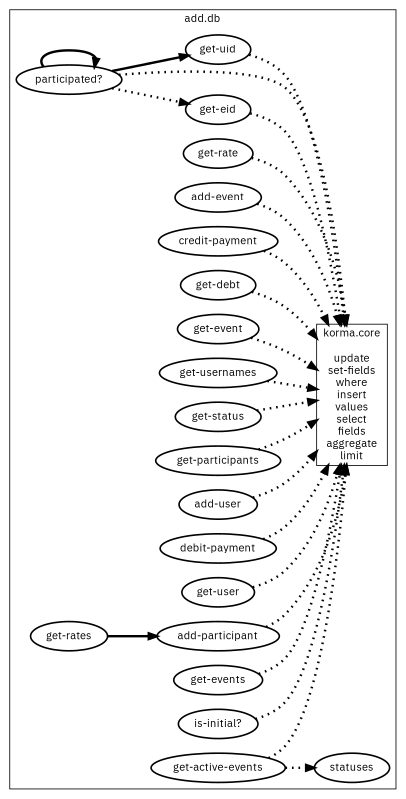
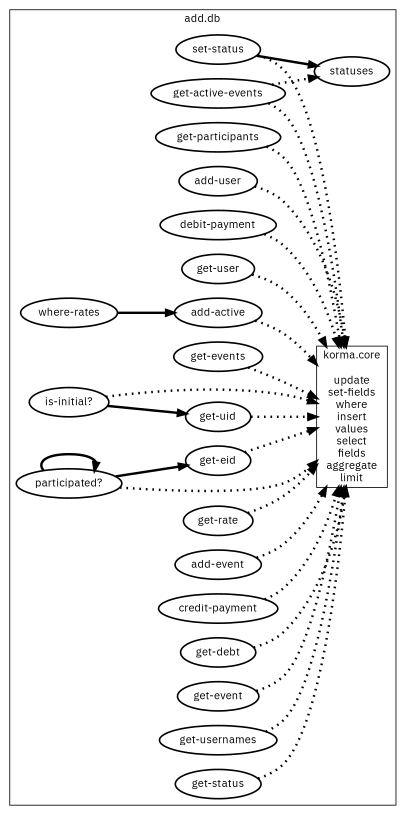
none -> (218, 50)
(146, 64) -> (143, 409)
(146, 95) -> (147, 471)
(69, 636) -> (69, 313)
(218, 636) -> (218, 313)
